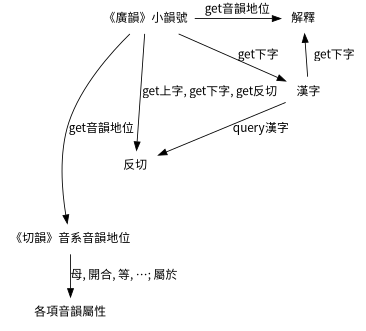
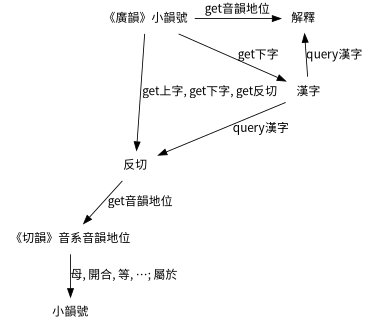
(334, 55) -> (334, 55)
(72, 115) -> (106, 199)
(71, 312) -> (71, 312)
